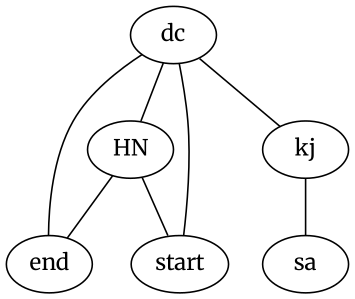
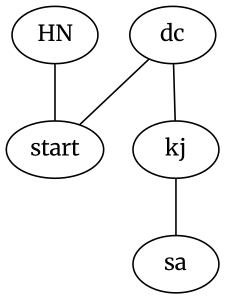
(152, 92) -> none
(49, 264) -> none
